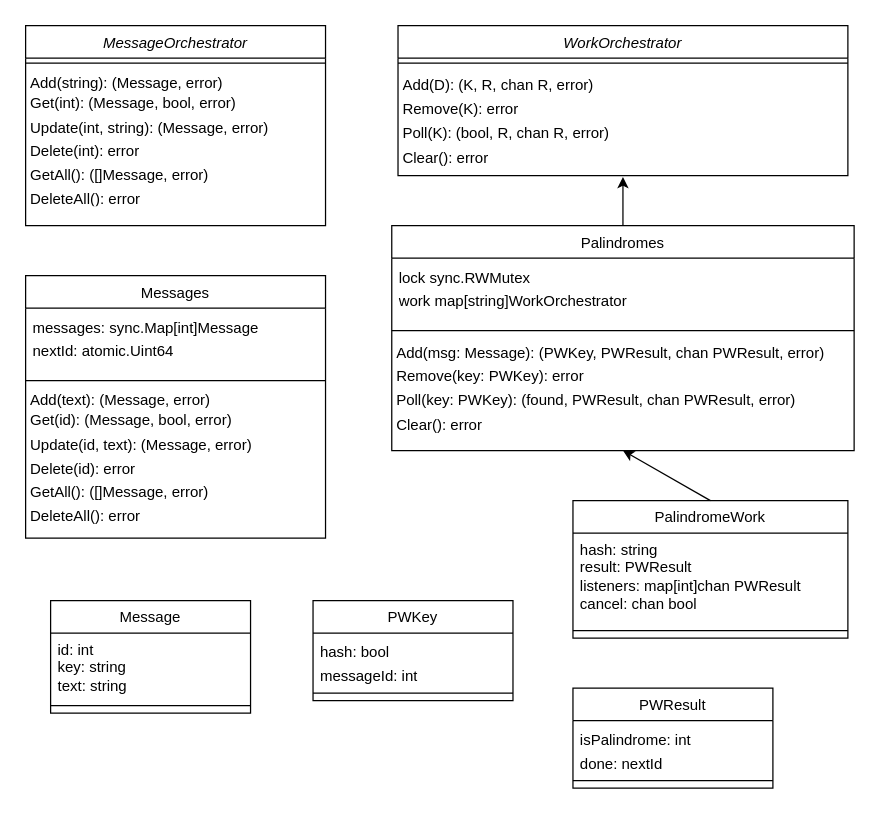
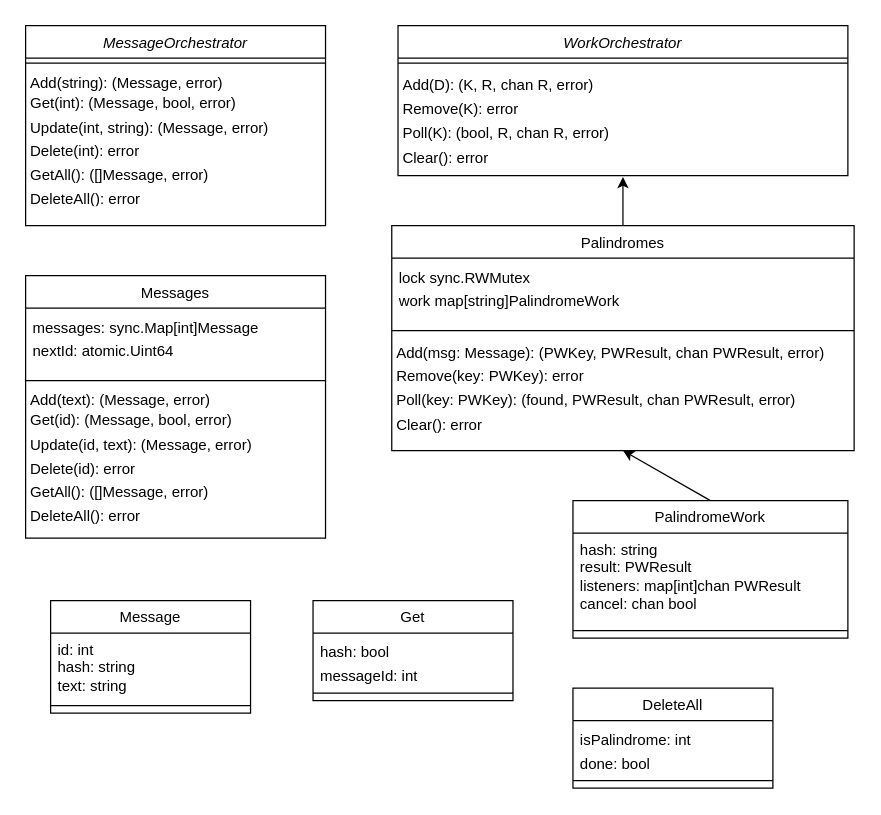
(530, 285) -> (518, 285)
(413, 618) -> (413, 618)
(103, 669) -> (103, 669)
(673, 705) -> (673, 705)
(640, 747) -> (640, 747)
